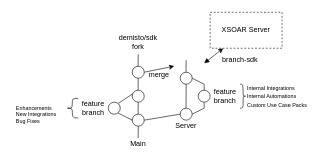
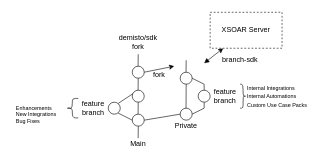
(159, 75) -> (159, 75)
(186, 126) -> (186, 126)
